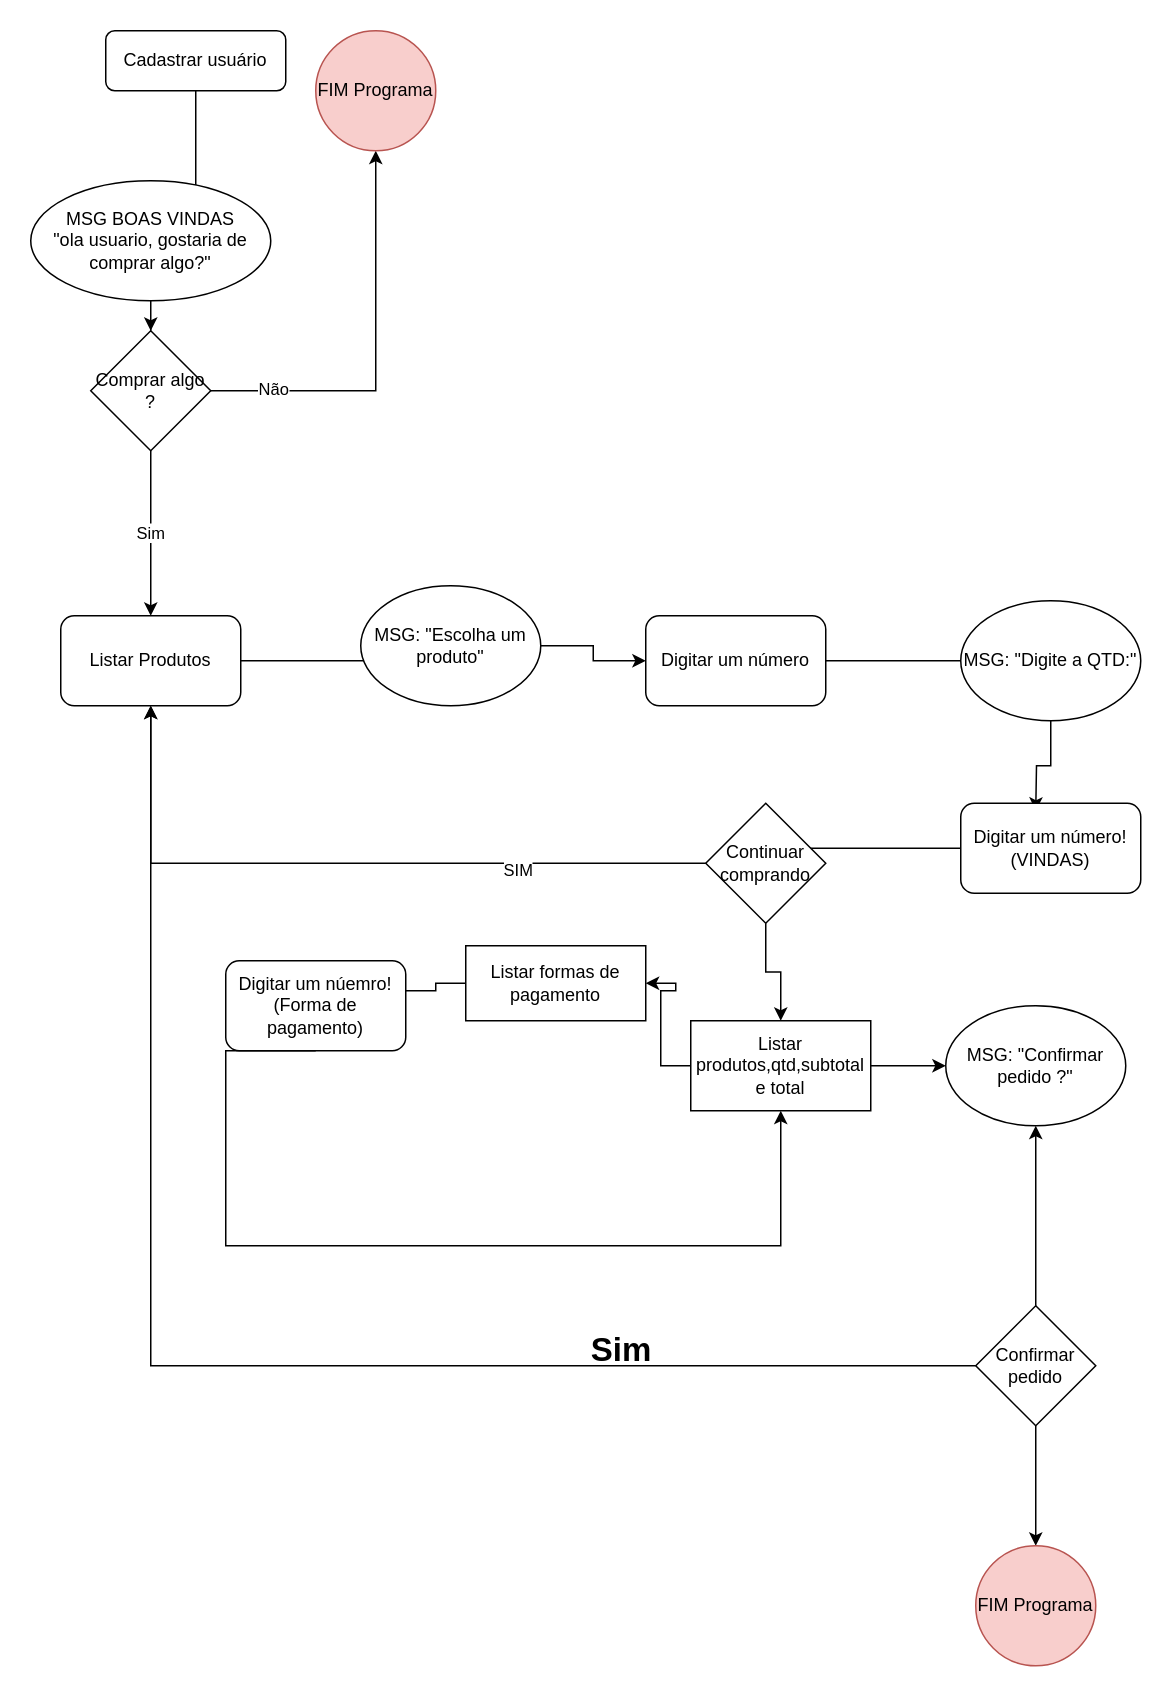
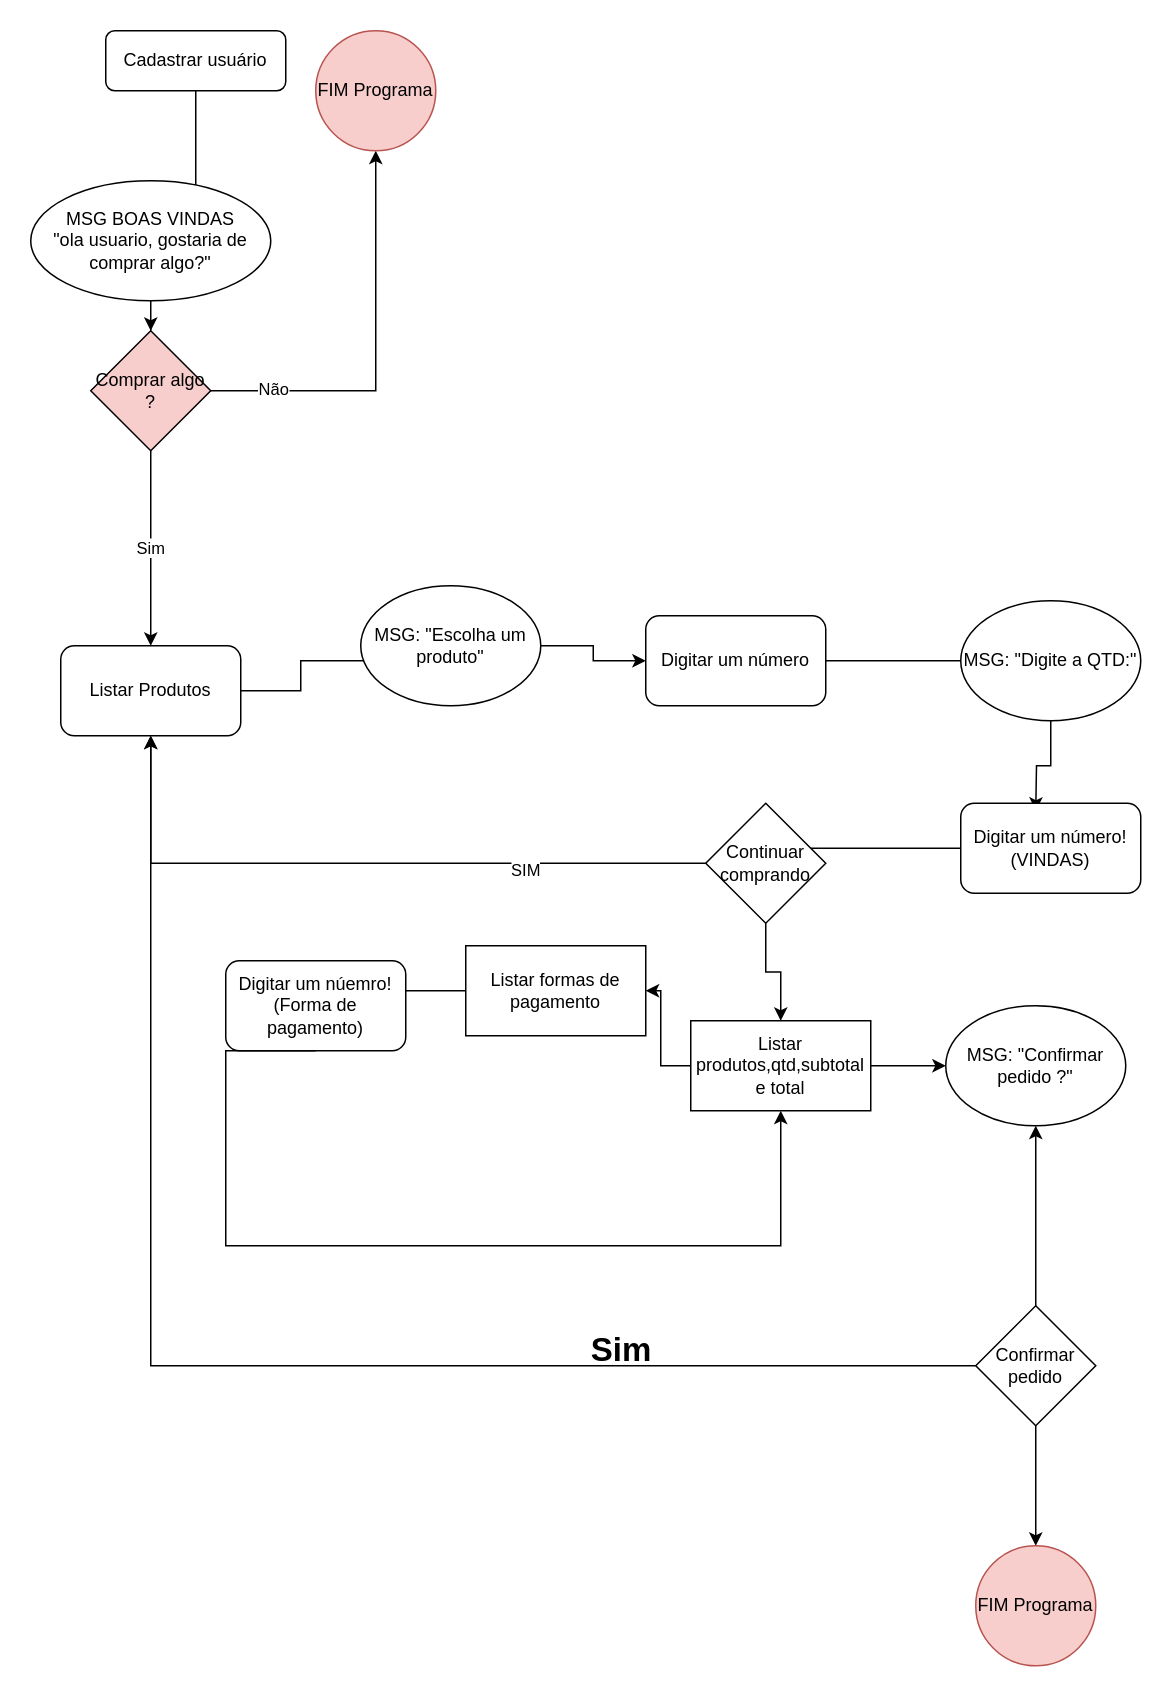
(151, 391) -> (151, 391)
(151, 661) -> (151, 691)
(556, 983) -> (556, 991)
